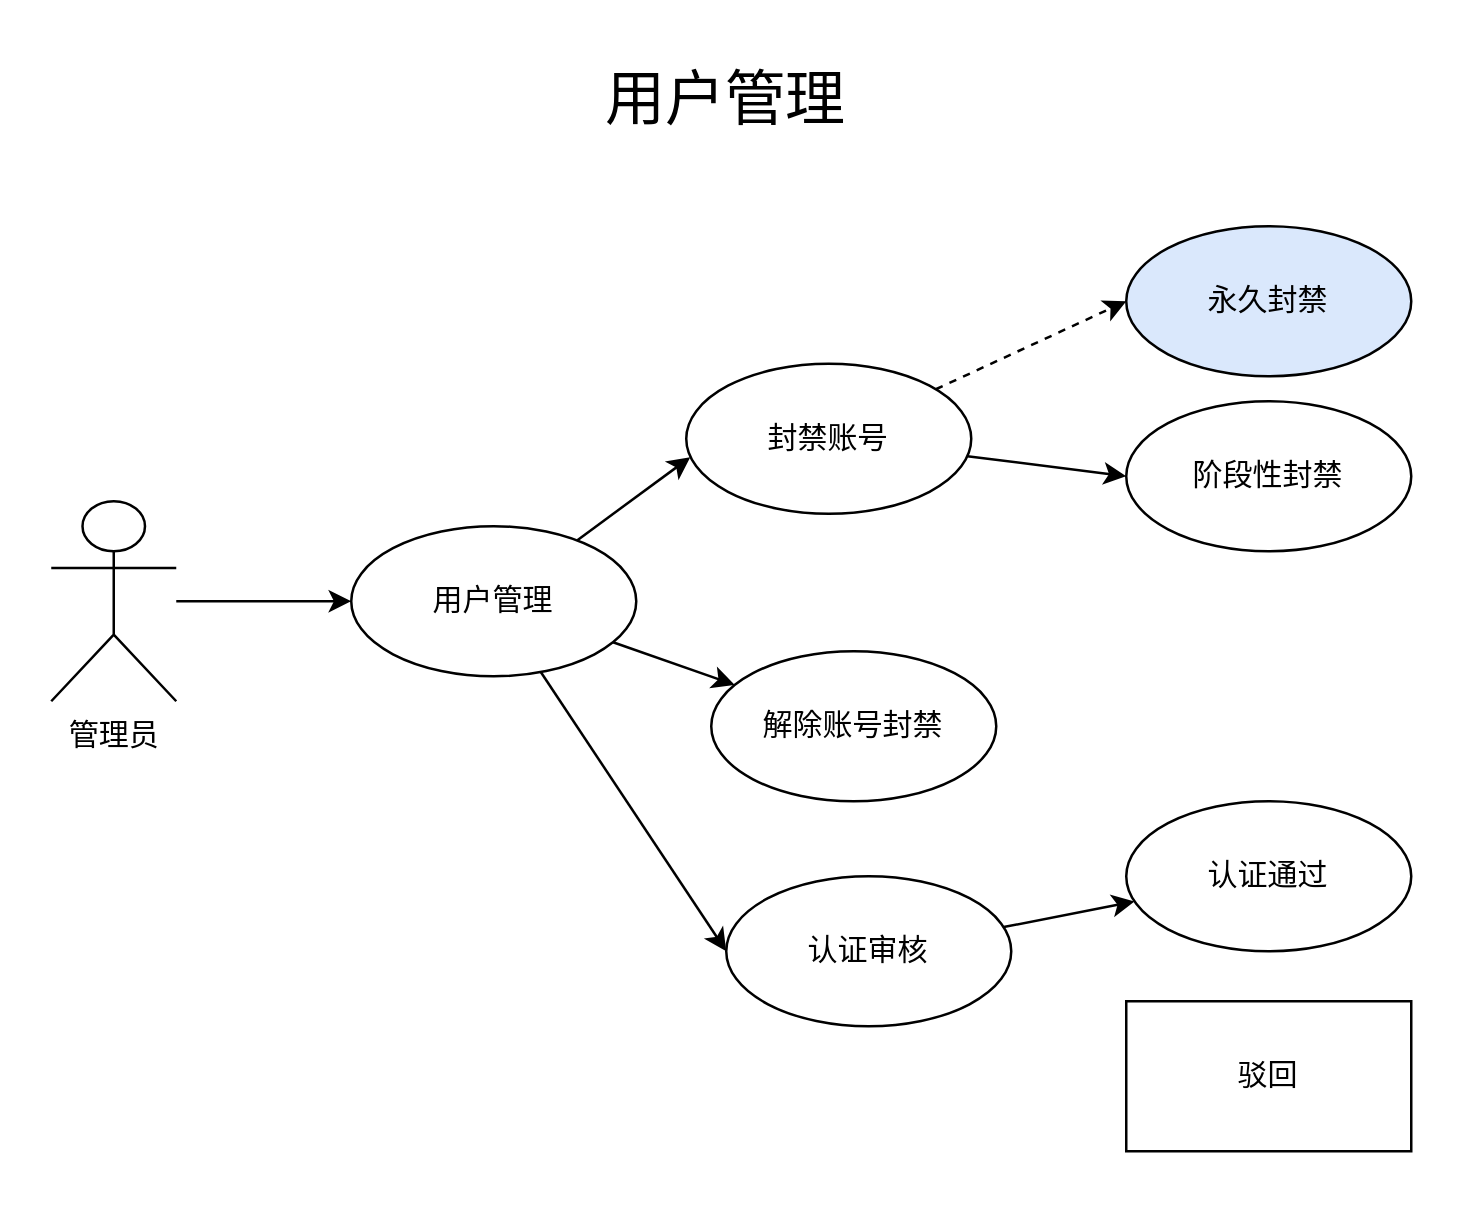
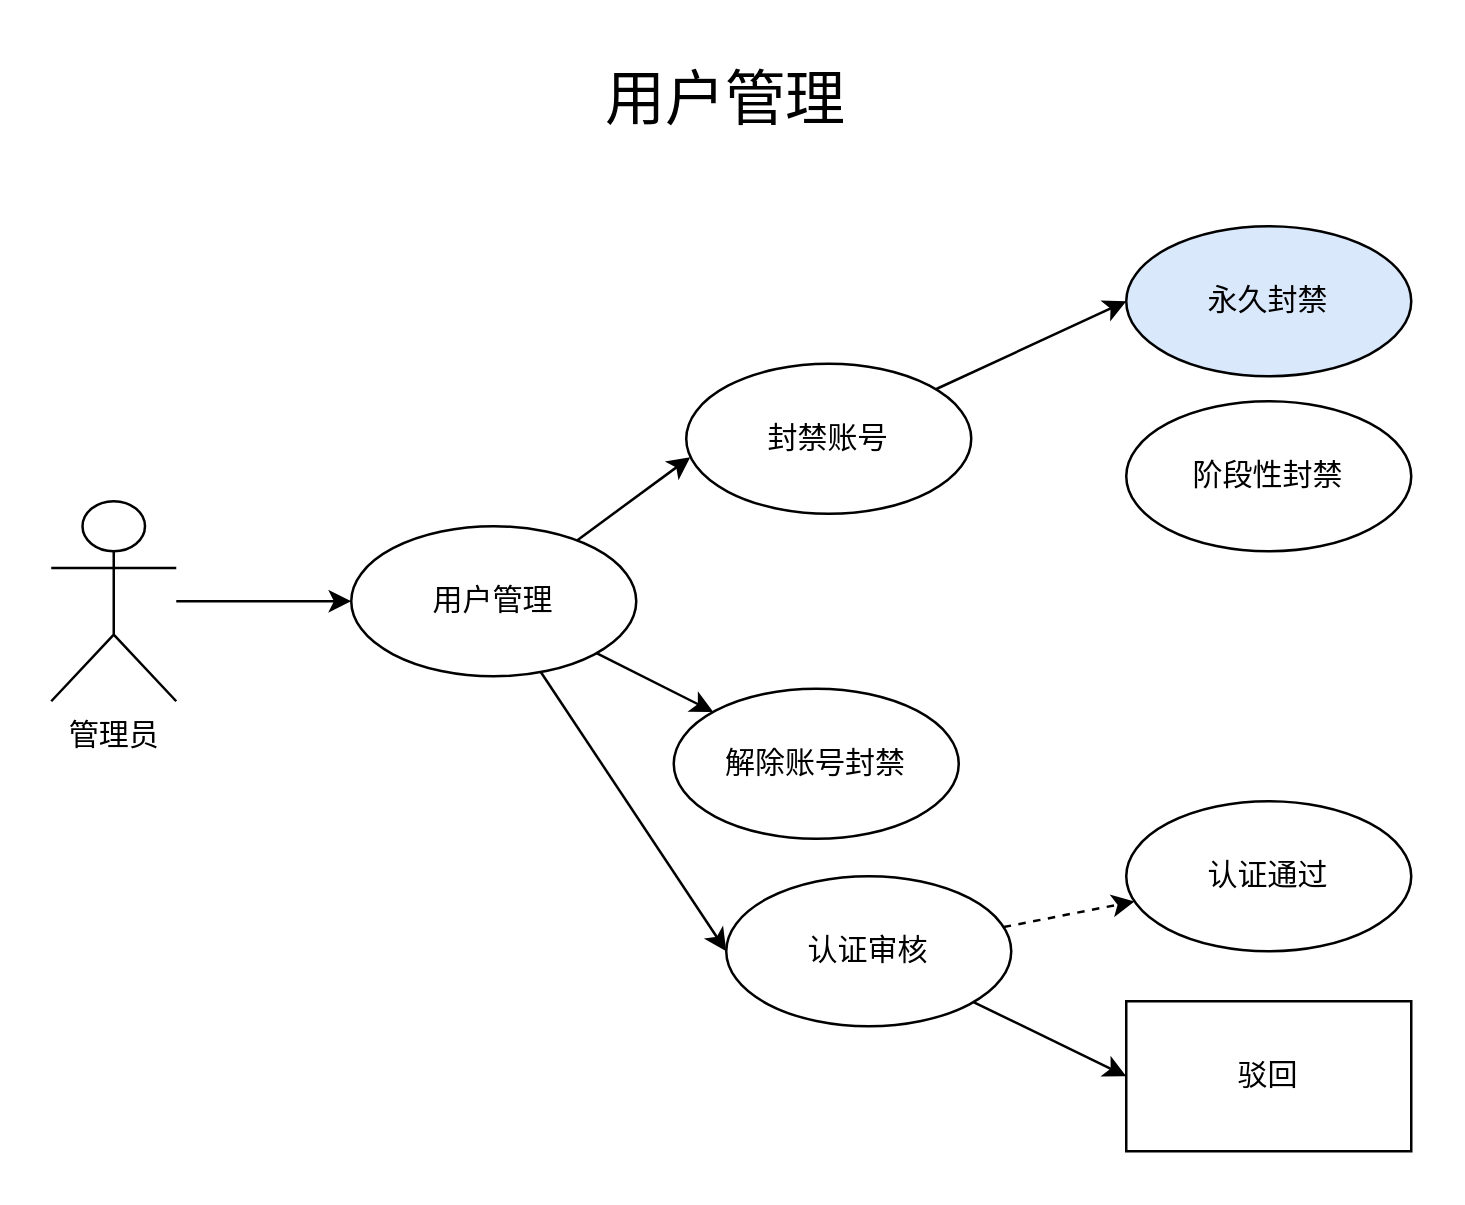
(1025, 348) -> (1025, 348)
(1039, 465) -> none
(854, 726) -> (816, 764)
(1063, 915) -> (1063, 915)
none -> (1042, 1035)
